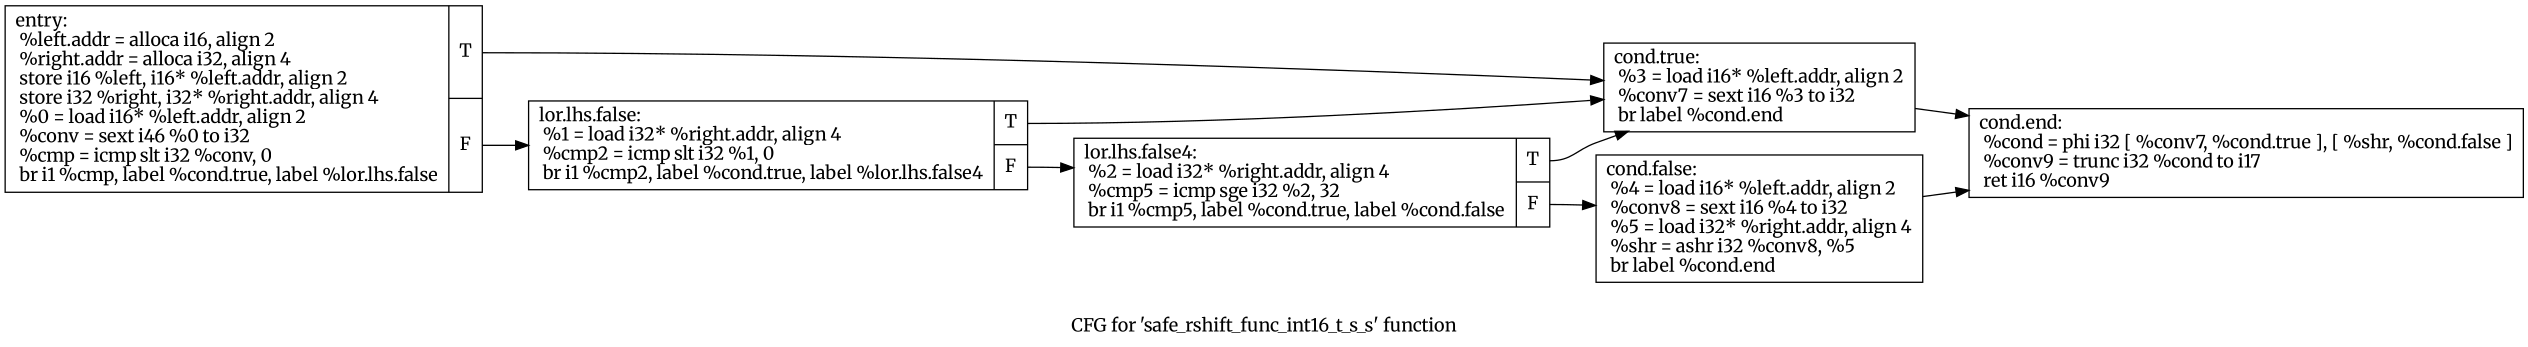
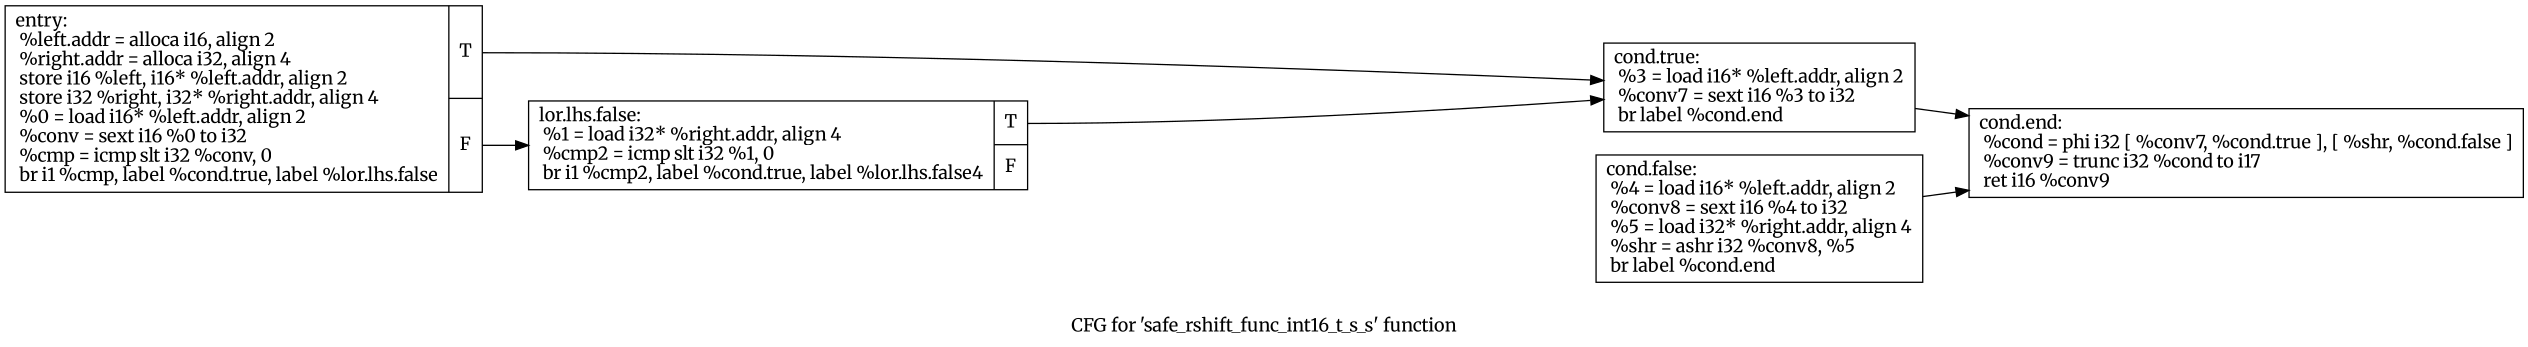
(133, 137) -> (132, 137)
(1312, 183) -> none
